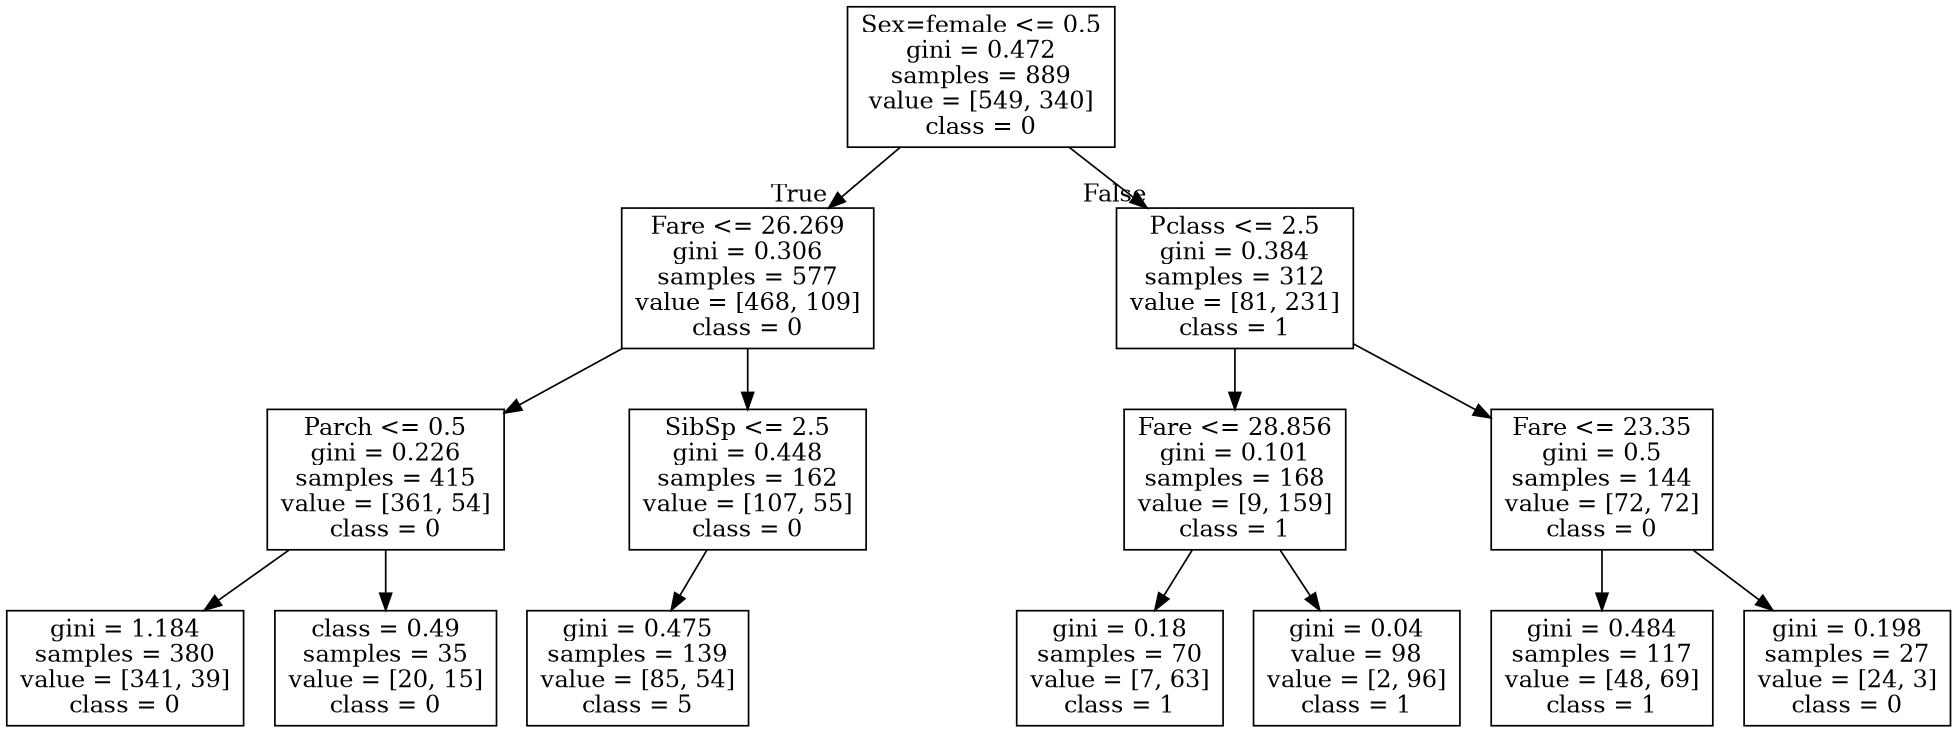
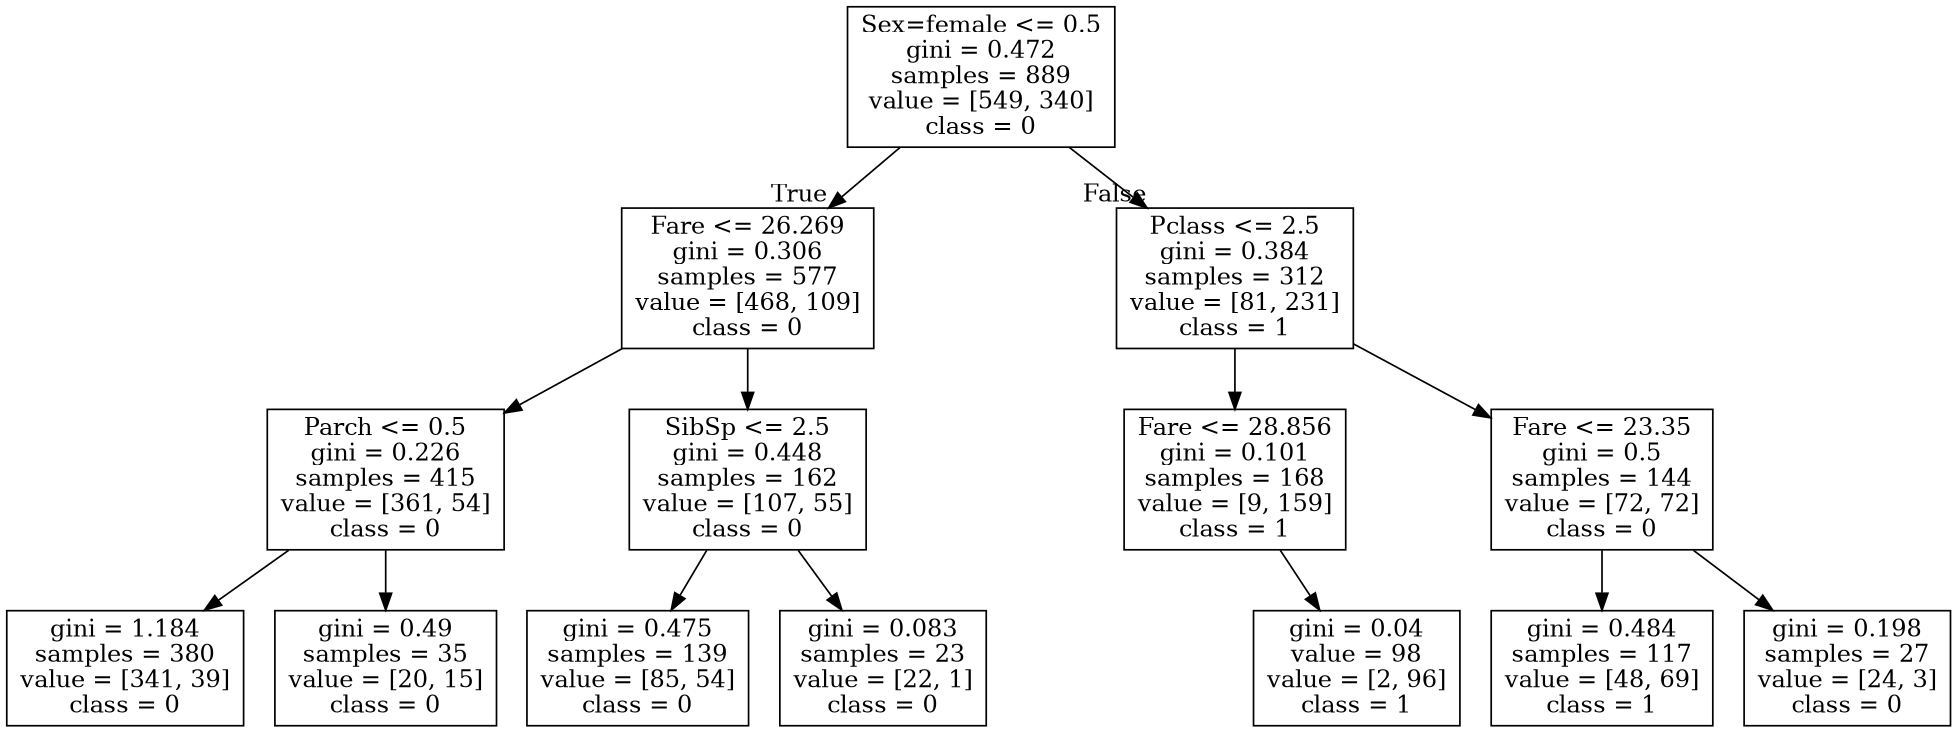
(386, 668) -> (386, 668)
(638, 668) -> (638, 668)
none -> (883, 668)
(1120, 668) -> none
